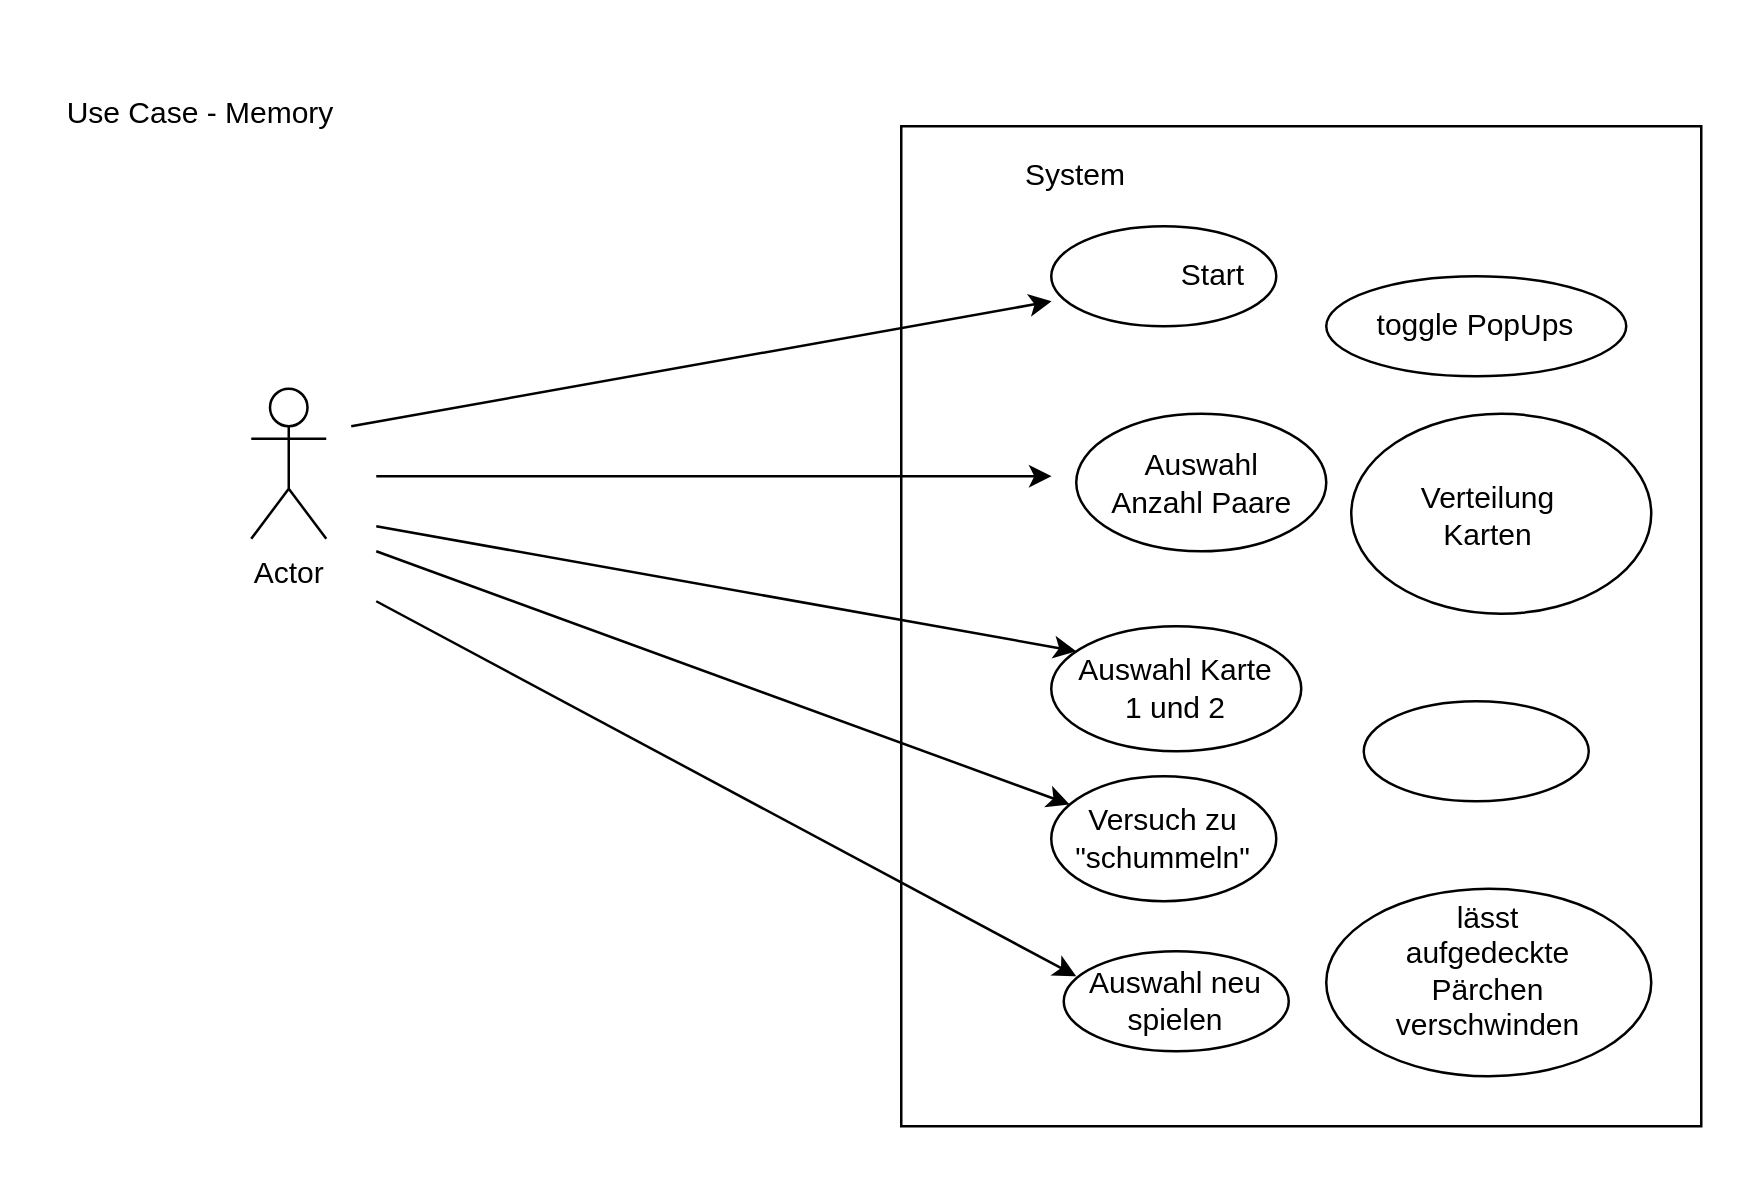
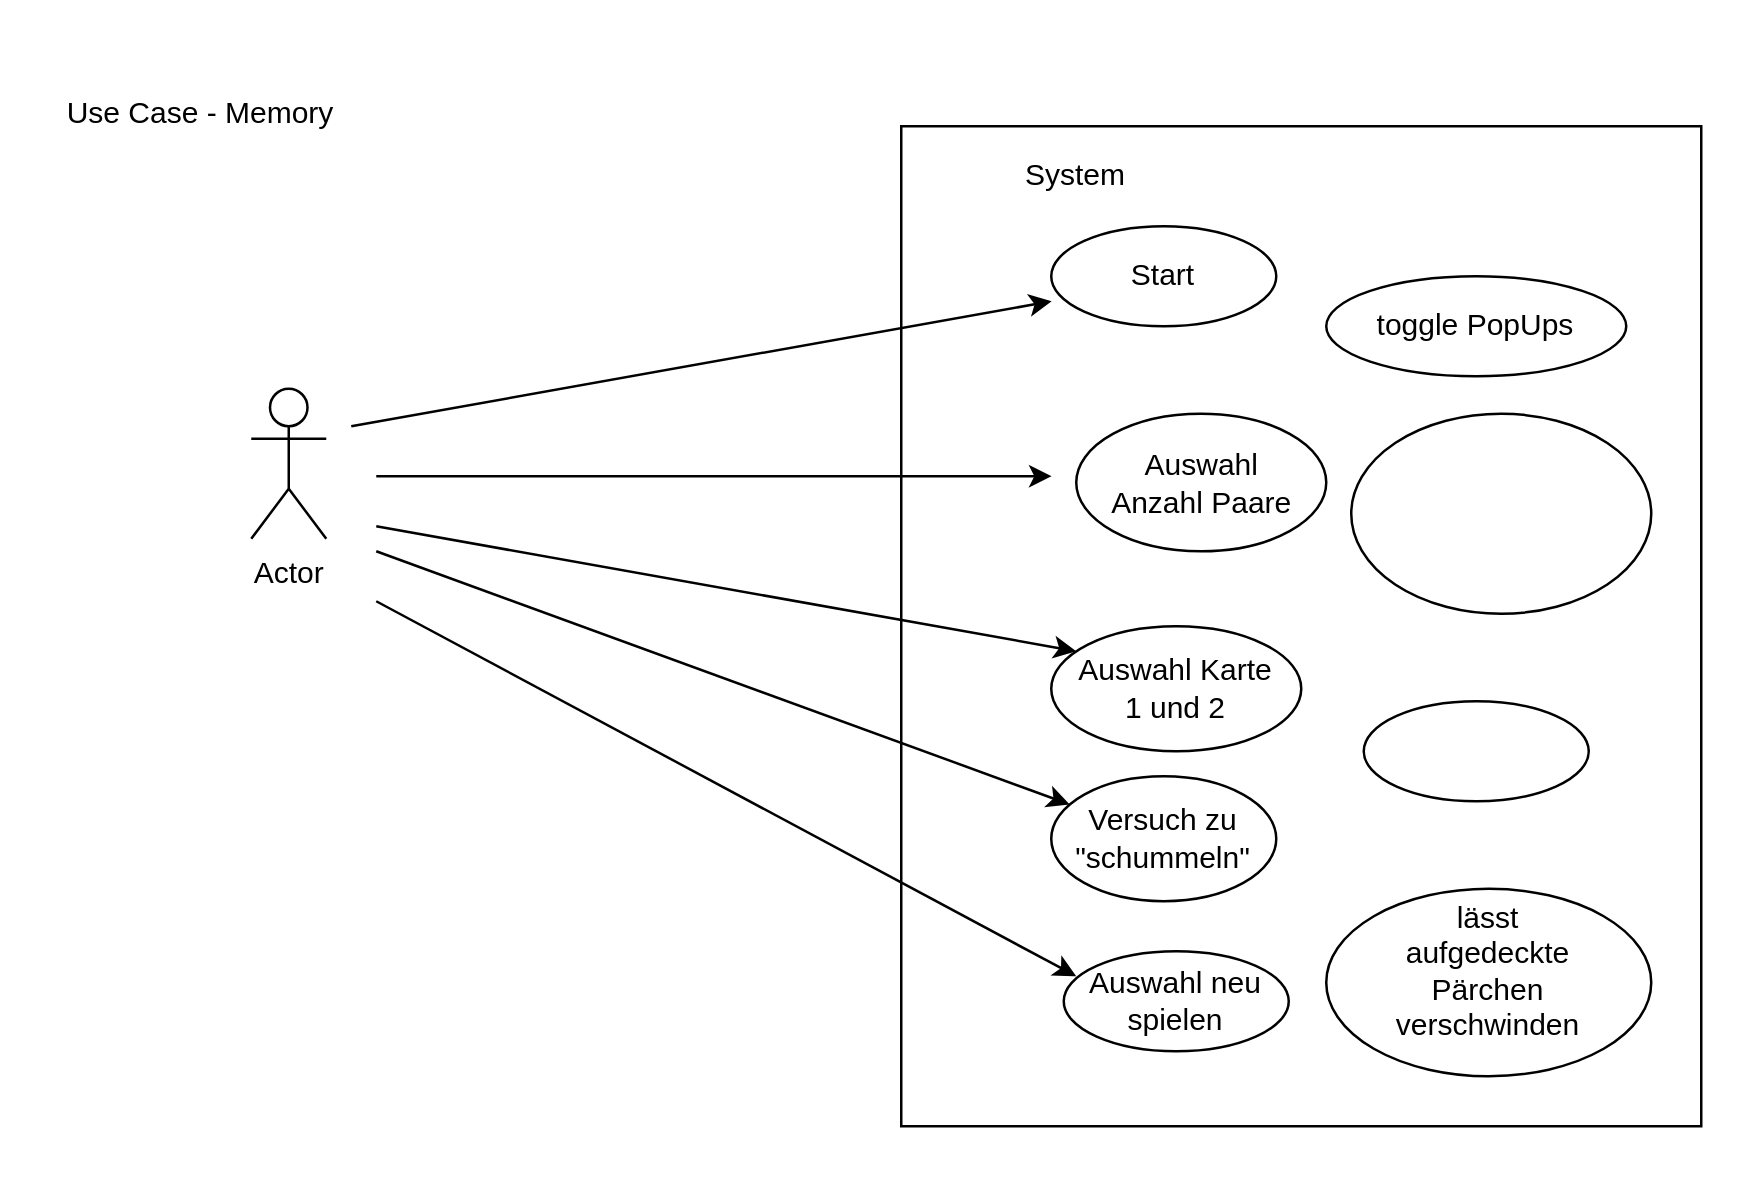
(1214, 276) -> (1164, 276)
(1489, 517) -> none
